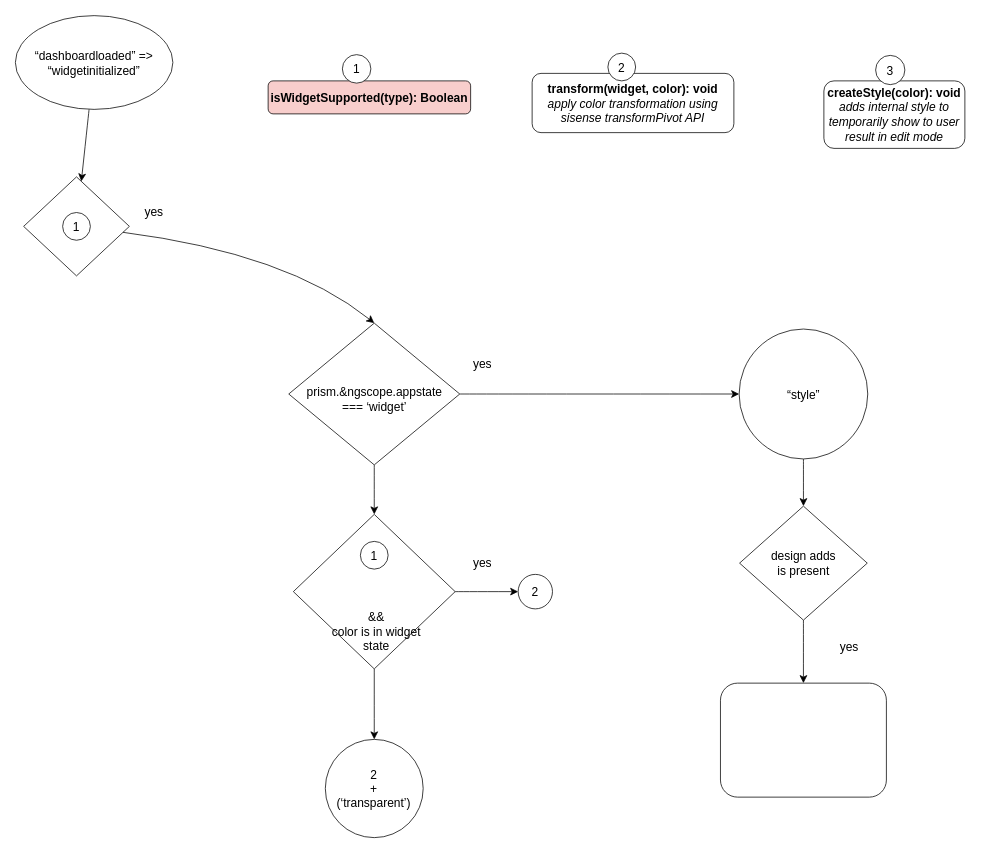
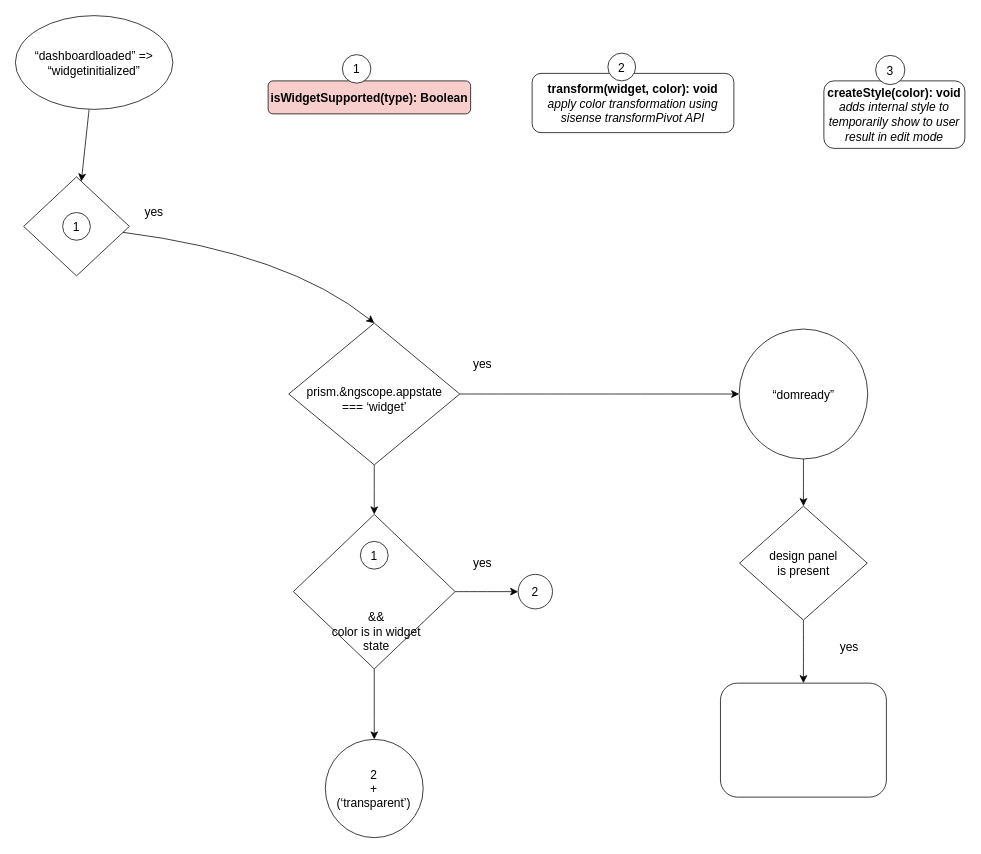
(804, 394) -> (804, 394)
(804, 563) -> (804, 563)
